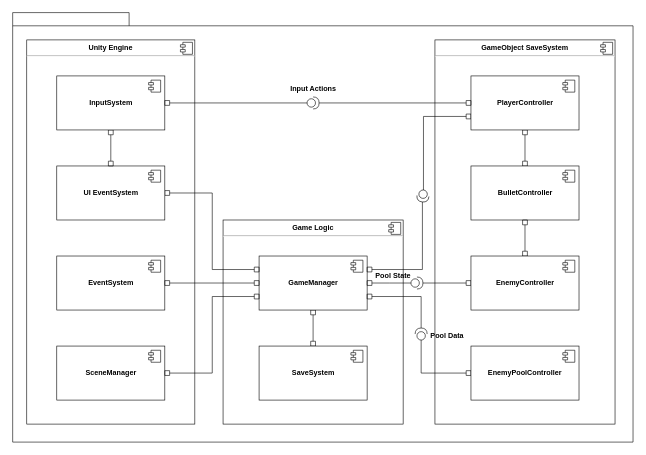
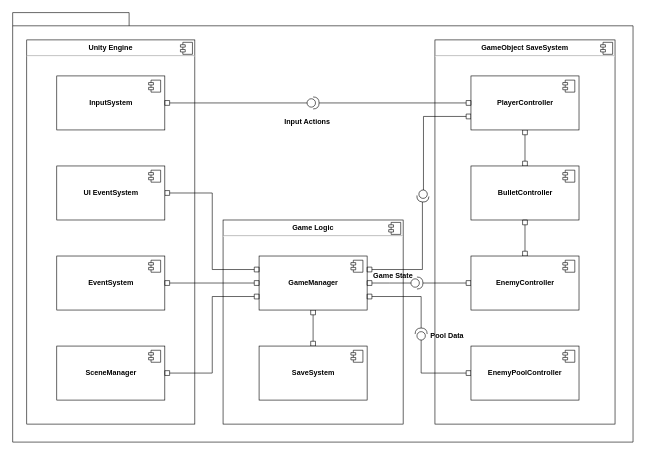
(313, 89) -> (307, 122)
(111, 148) -> none
(393, 276) -> (393, 276)
